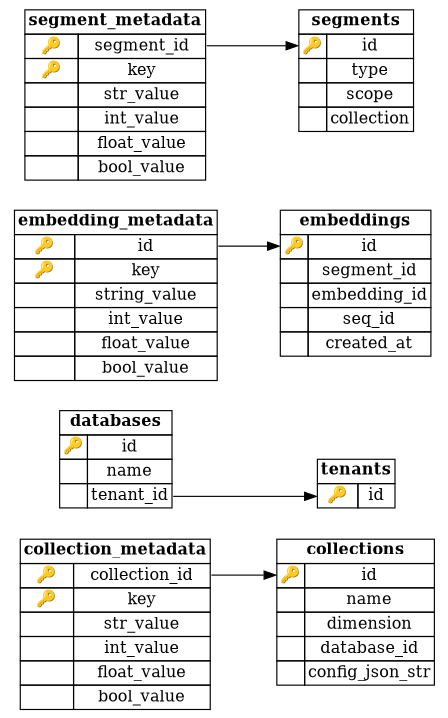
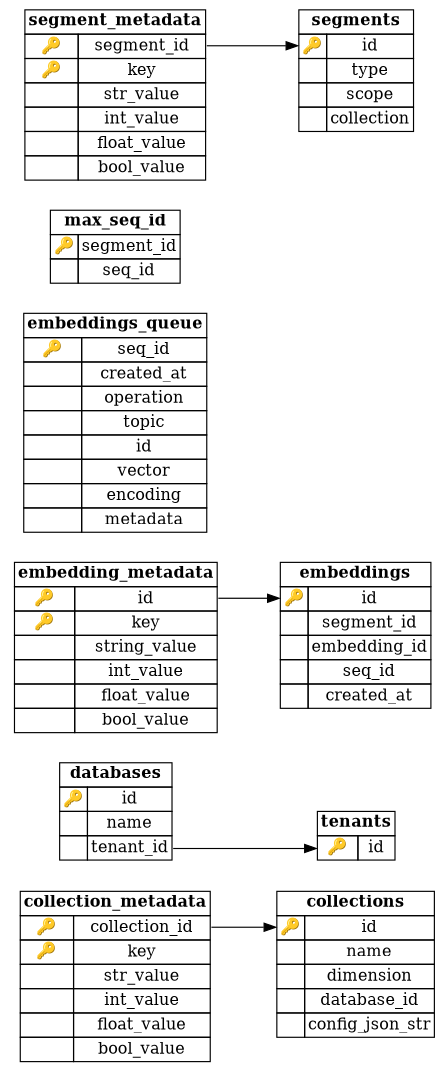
none -> (115, 246)
none -> (115, 422)
